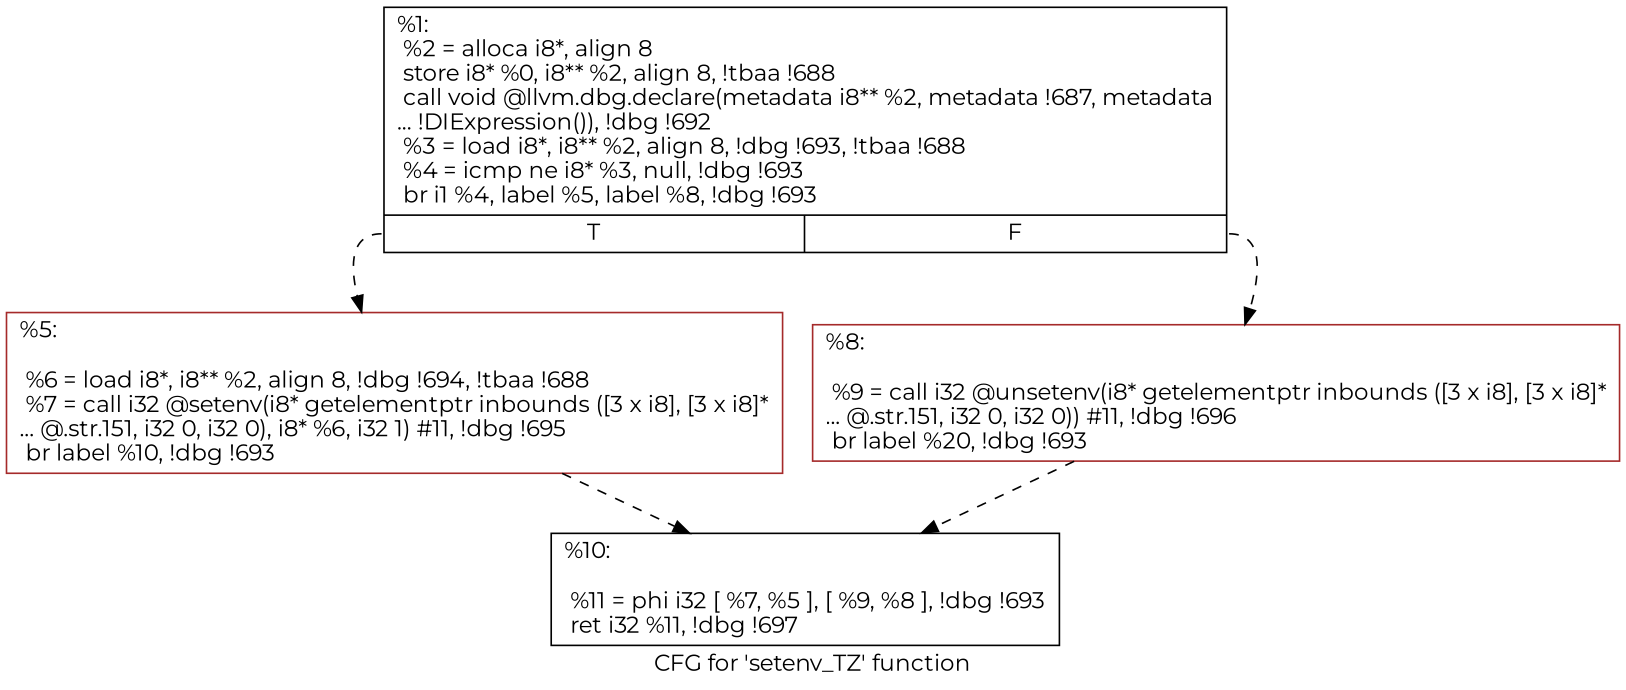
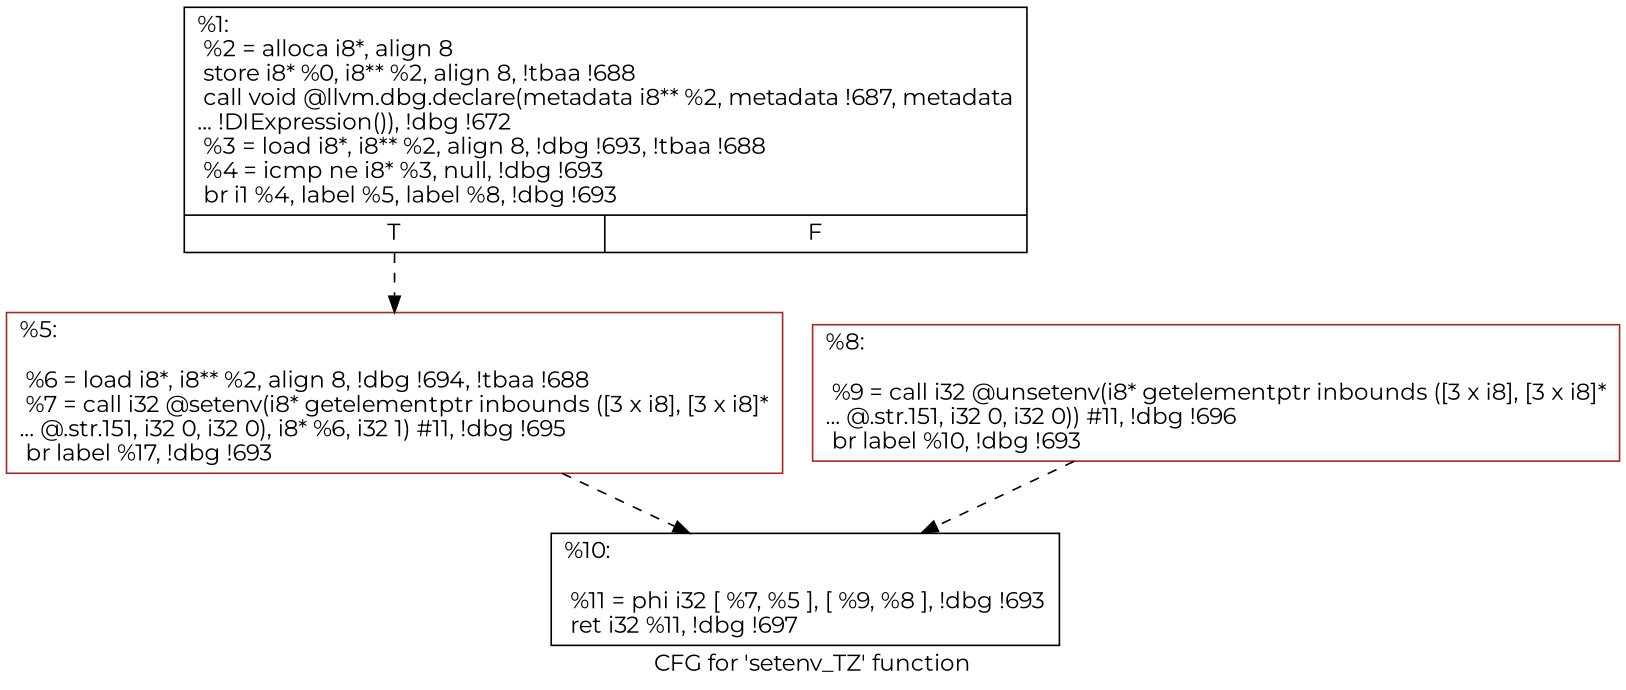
(554, 123) -> (355, 123)
(1257, 263) -> none
(957, 442) -> (954, 442)
(148, 454) -> (147, 454)
